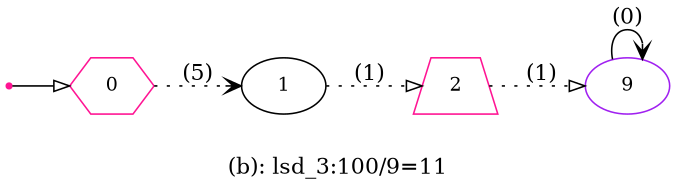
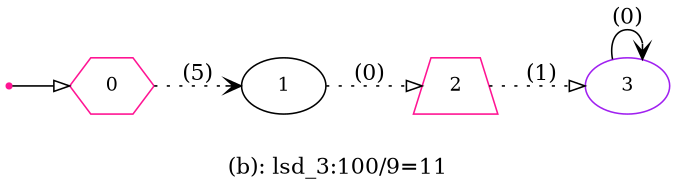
(370, 74) -> (370, 74)
(628, 86) -> (628, 86)
